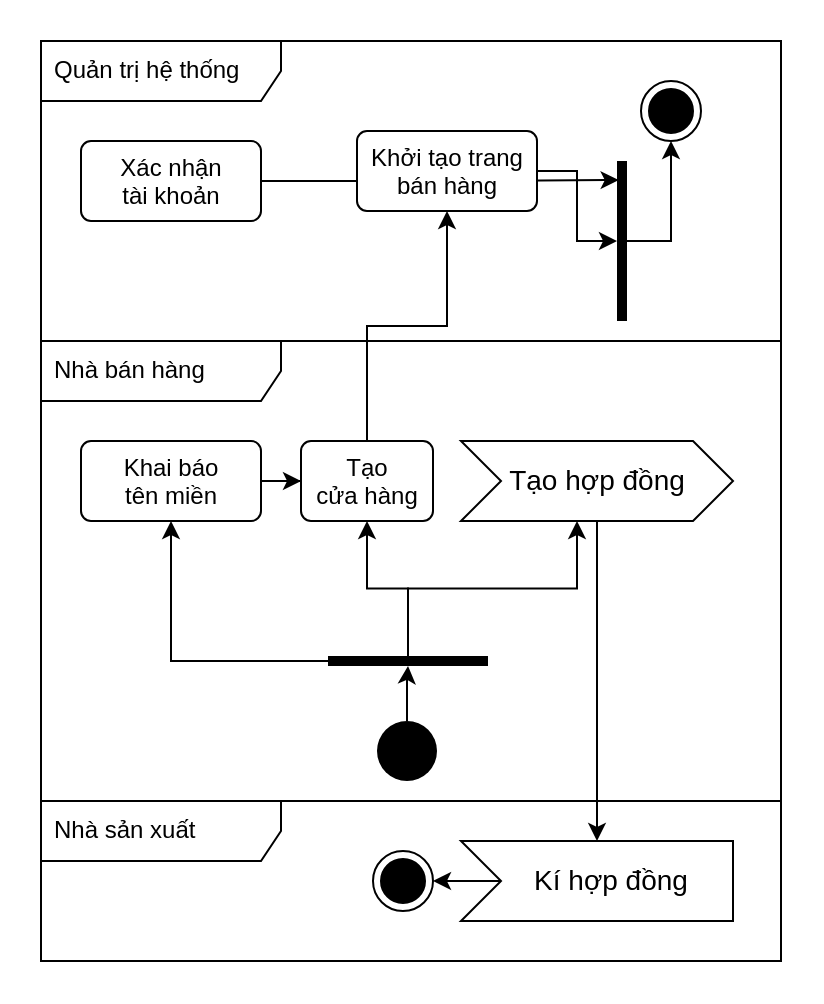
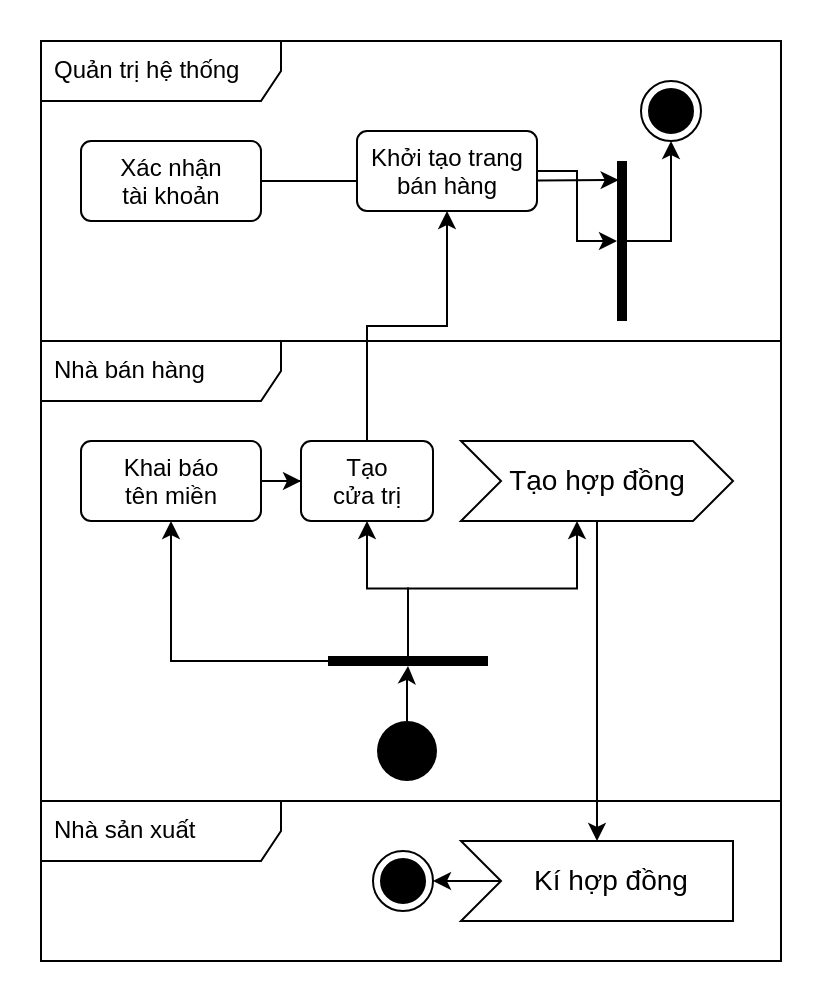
(368, 484) -> (368, 484)
